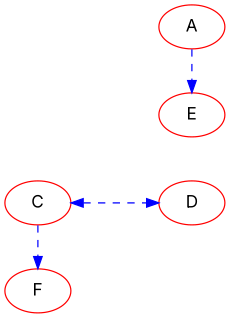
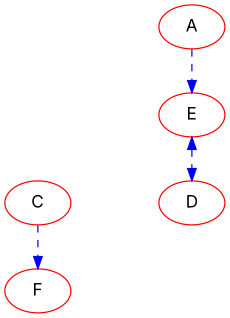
(115, 203) -> (192, 159)
